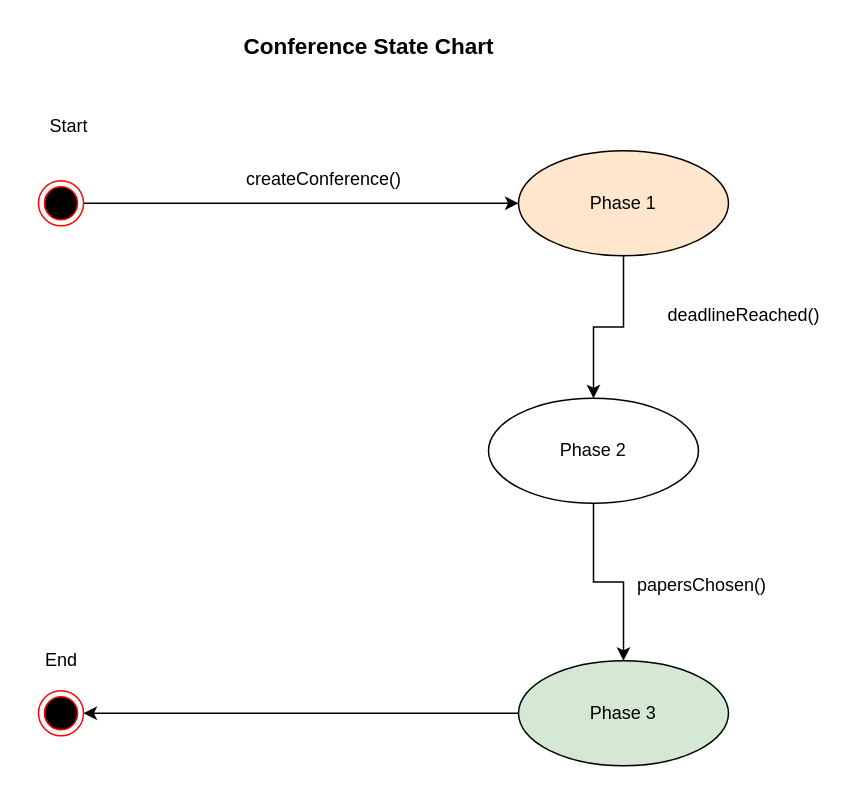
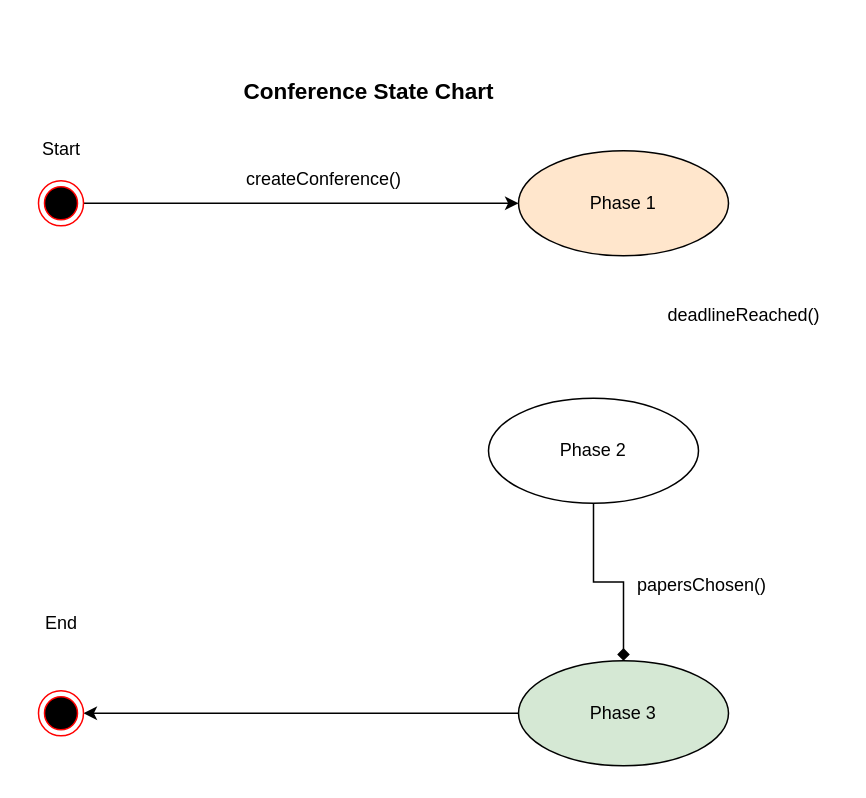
(368, 46) -> (368, 91)
(68, 127) -> (61, 149)
(613, 327) -> none
(623, 649) -> (623, 648)
(61, 661) -> (61, 623)
